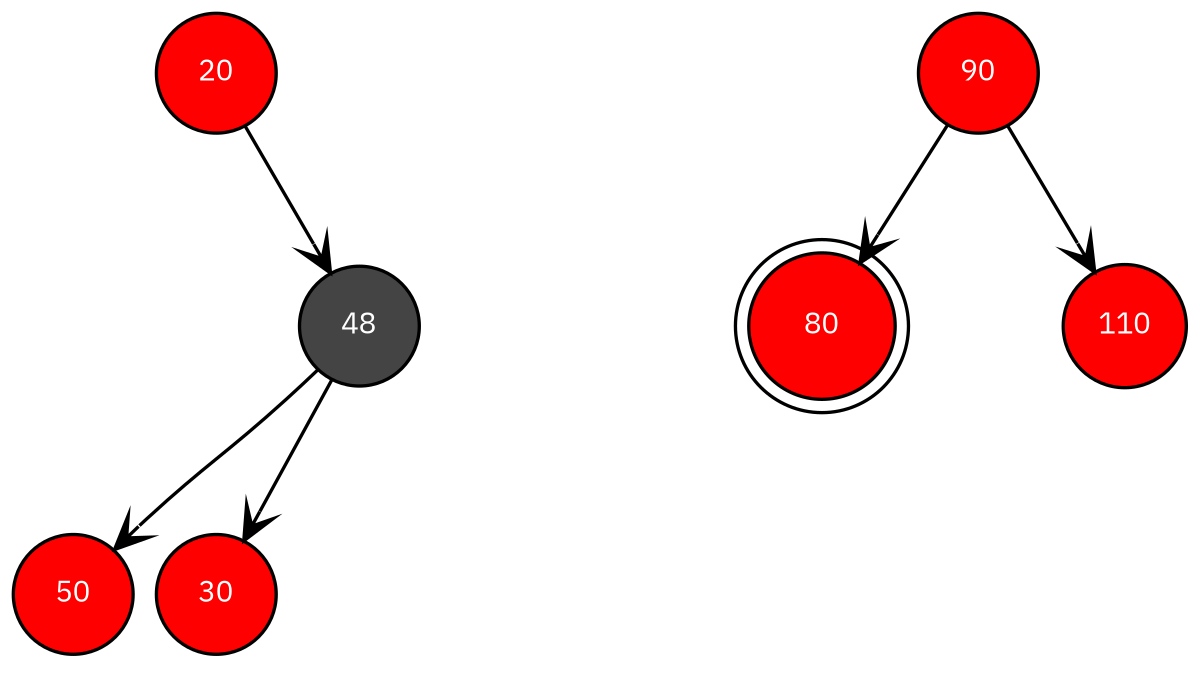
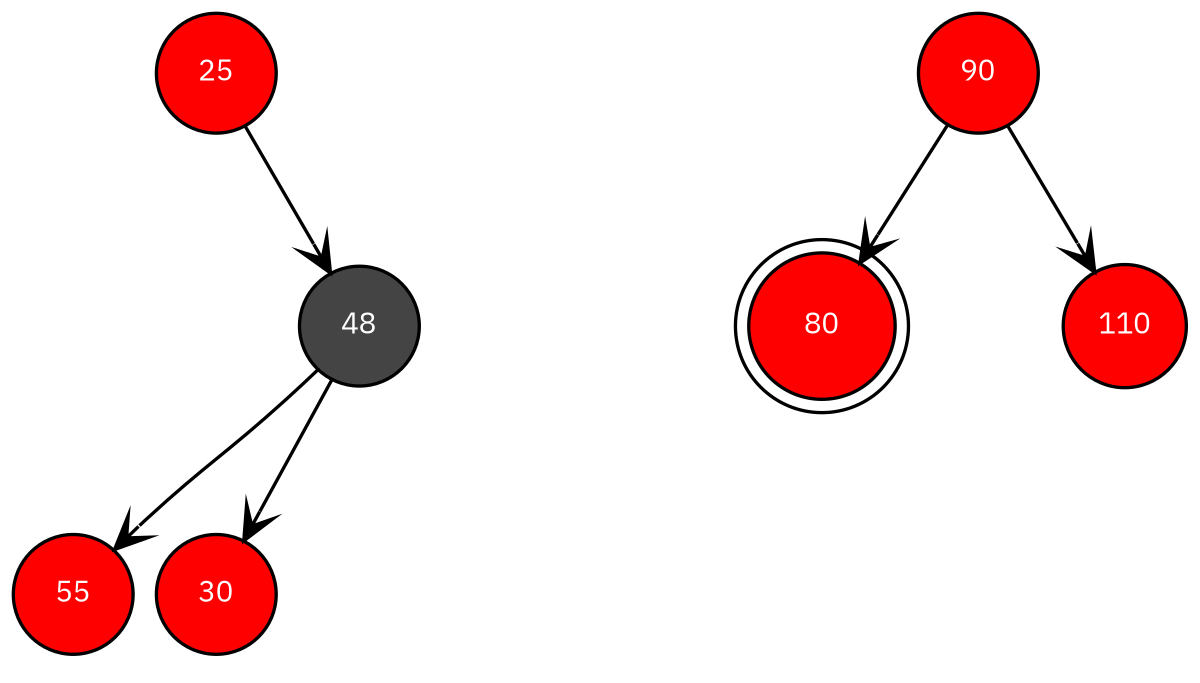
(216, 73) -> (216, 73)
(73, 594) -> (73, 594)
